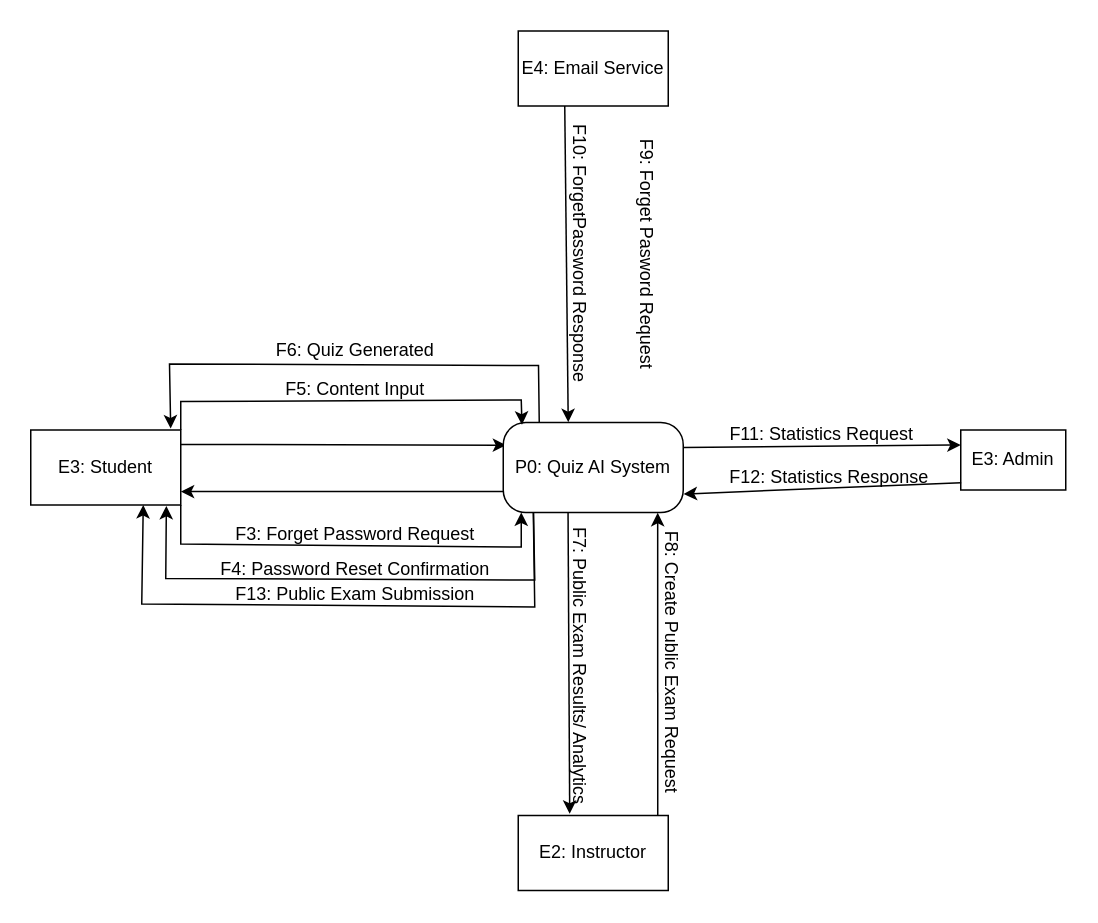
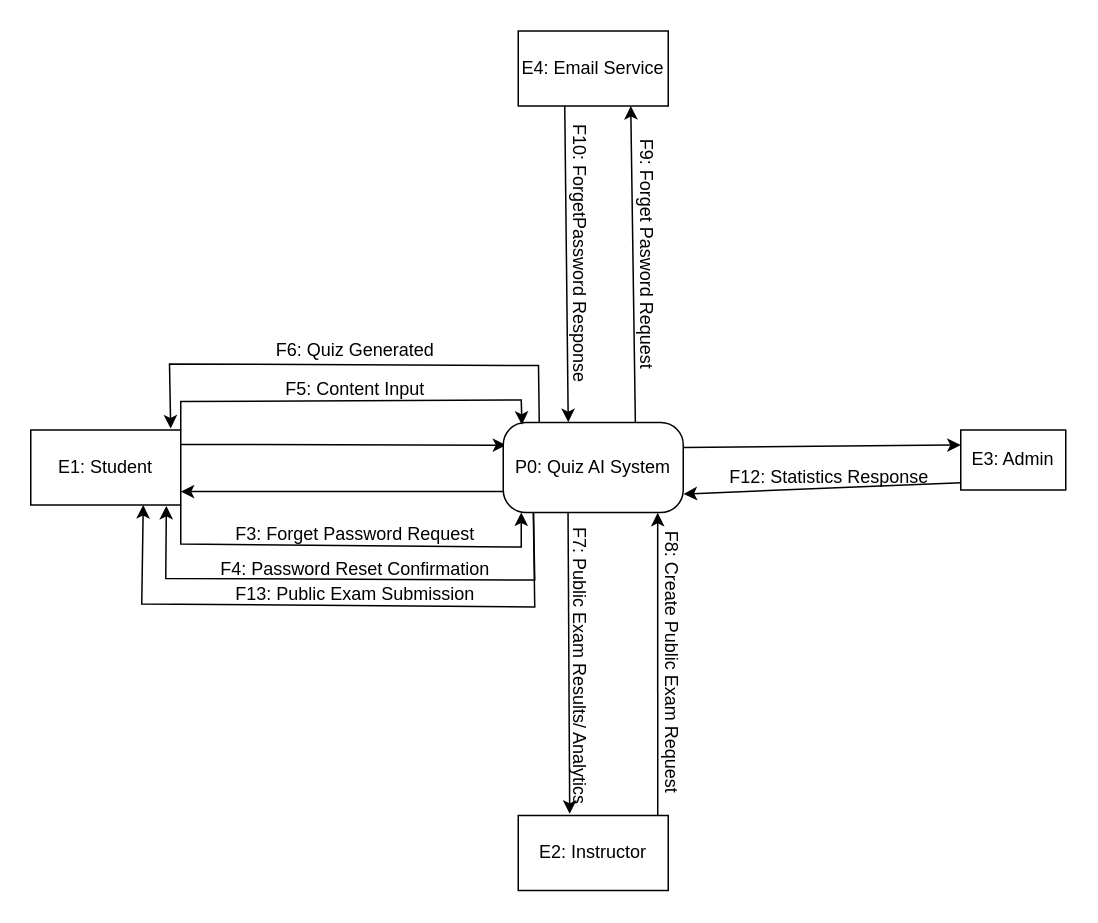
none -> (633, 269)
(821, 434) -> none
(106, 467) -> (106, 467)
